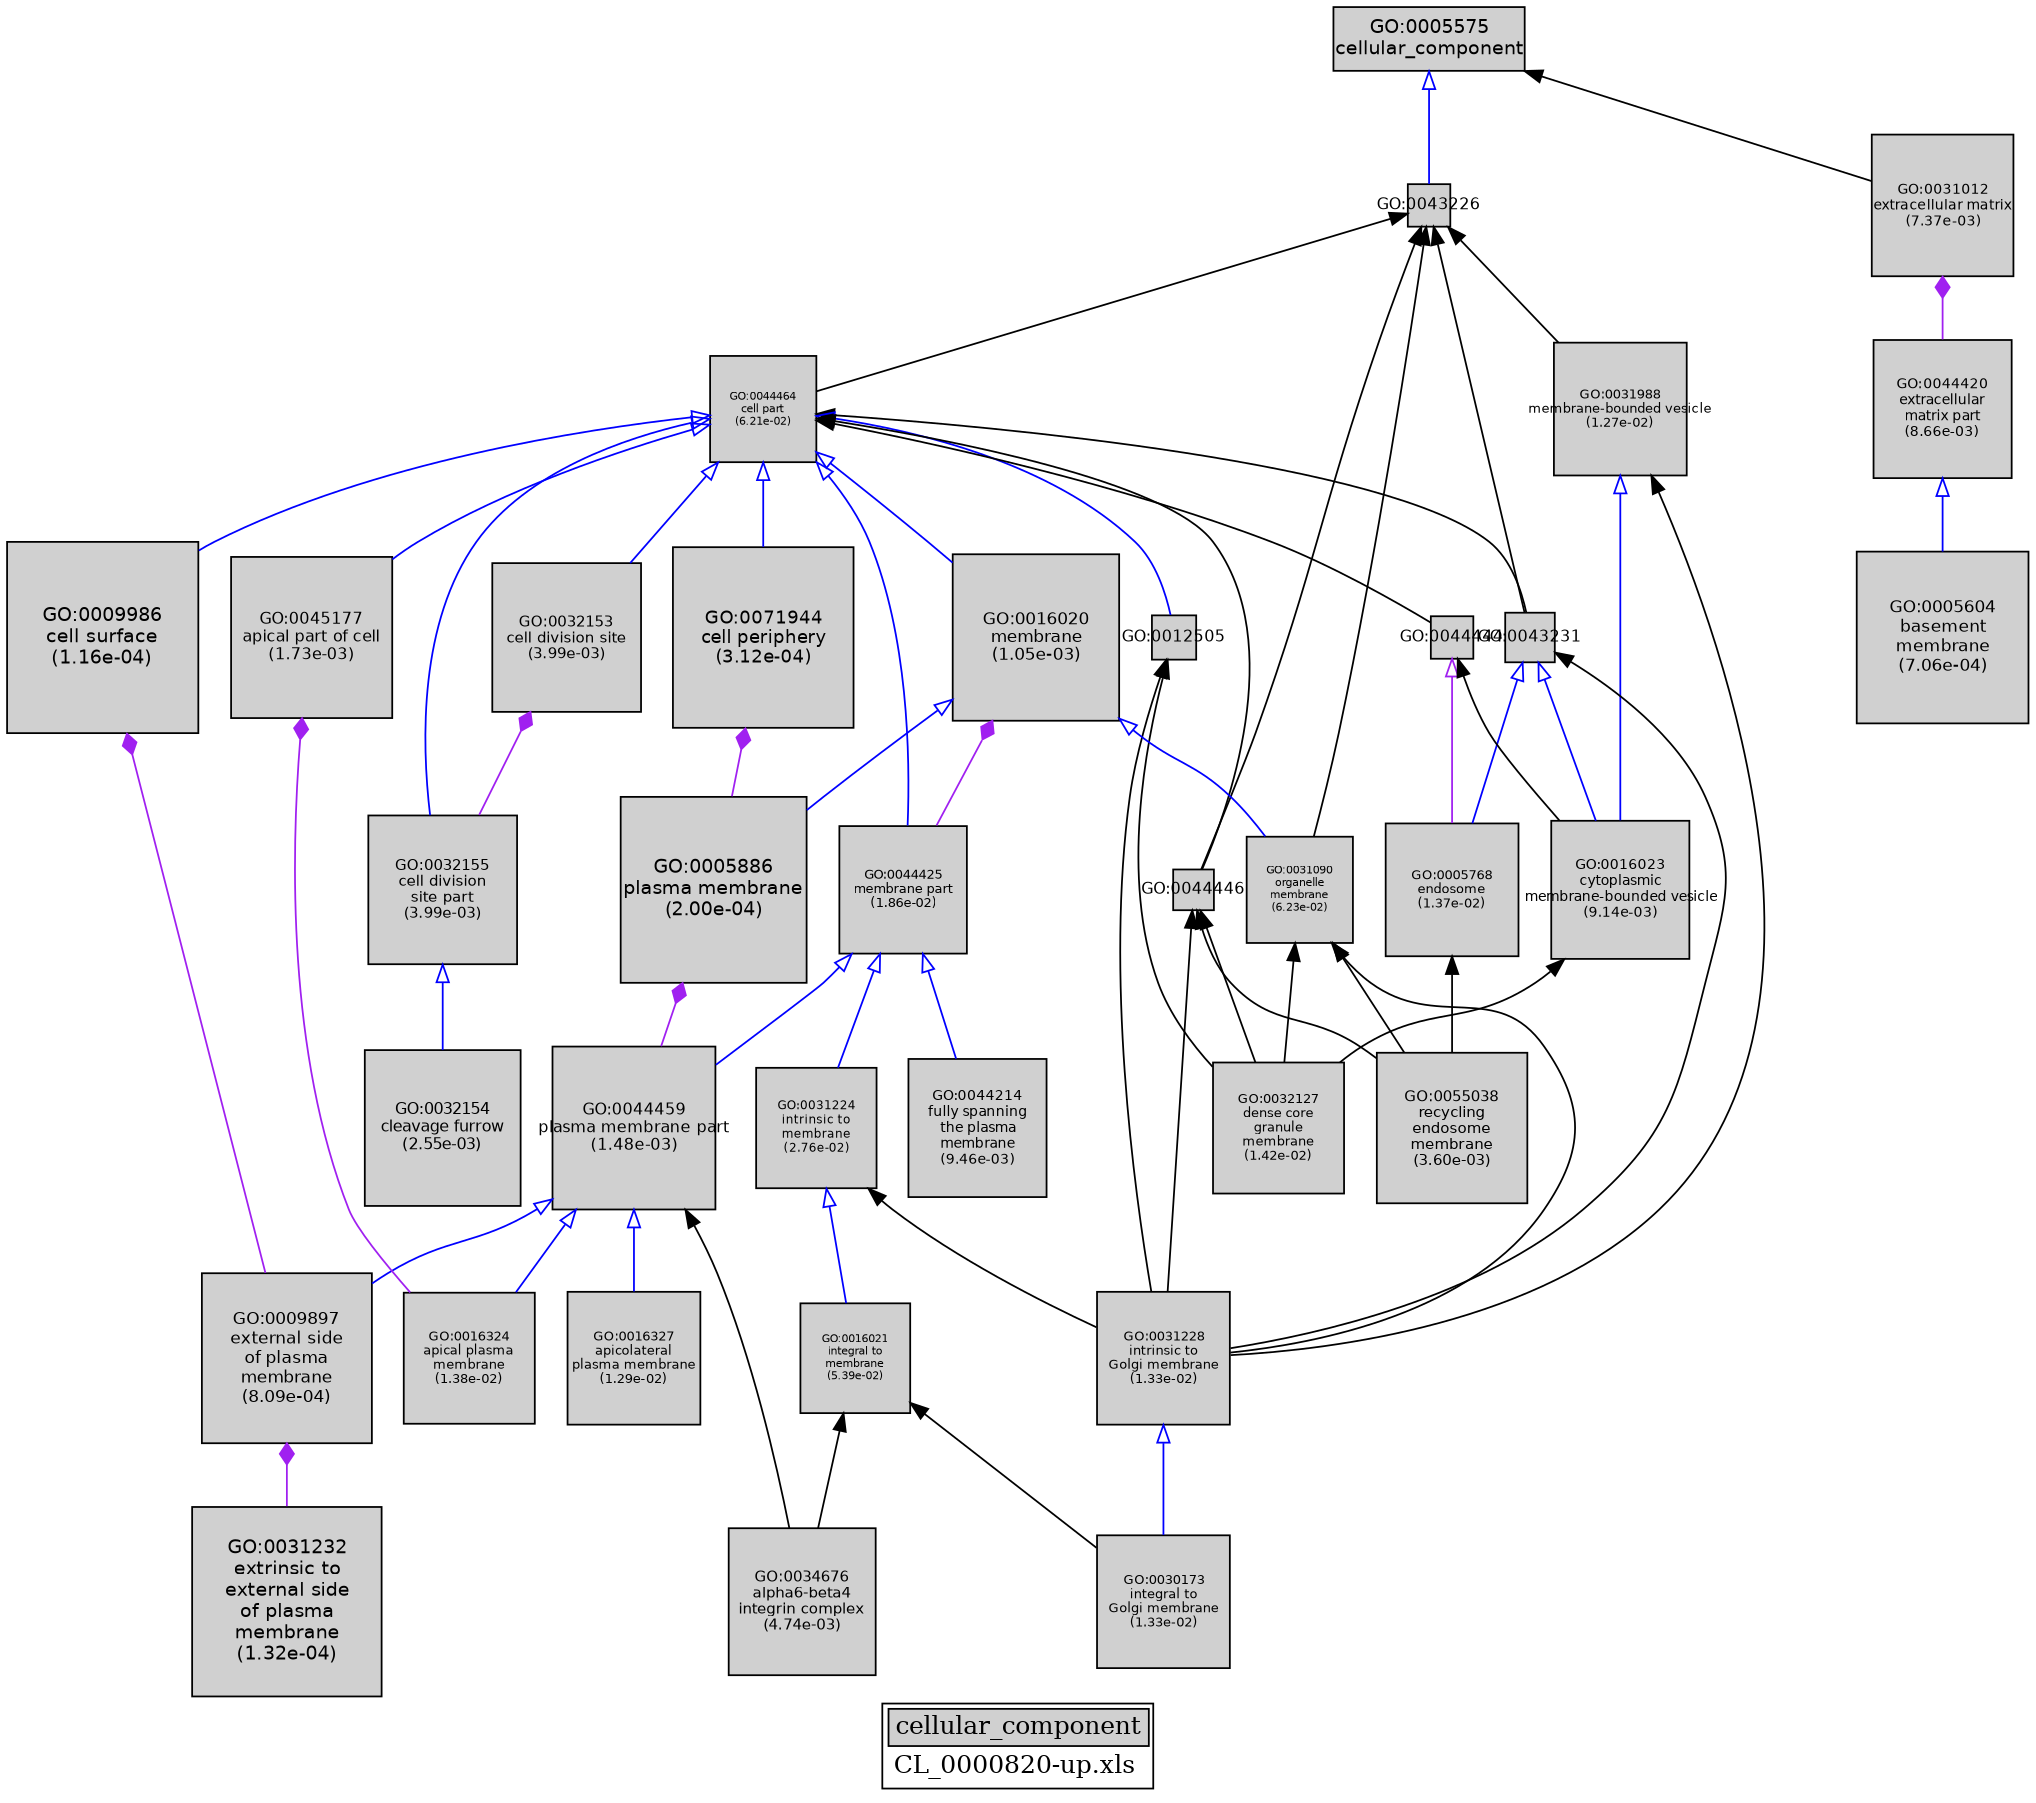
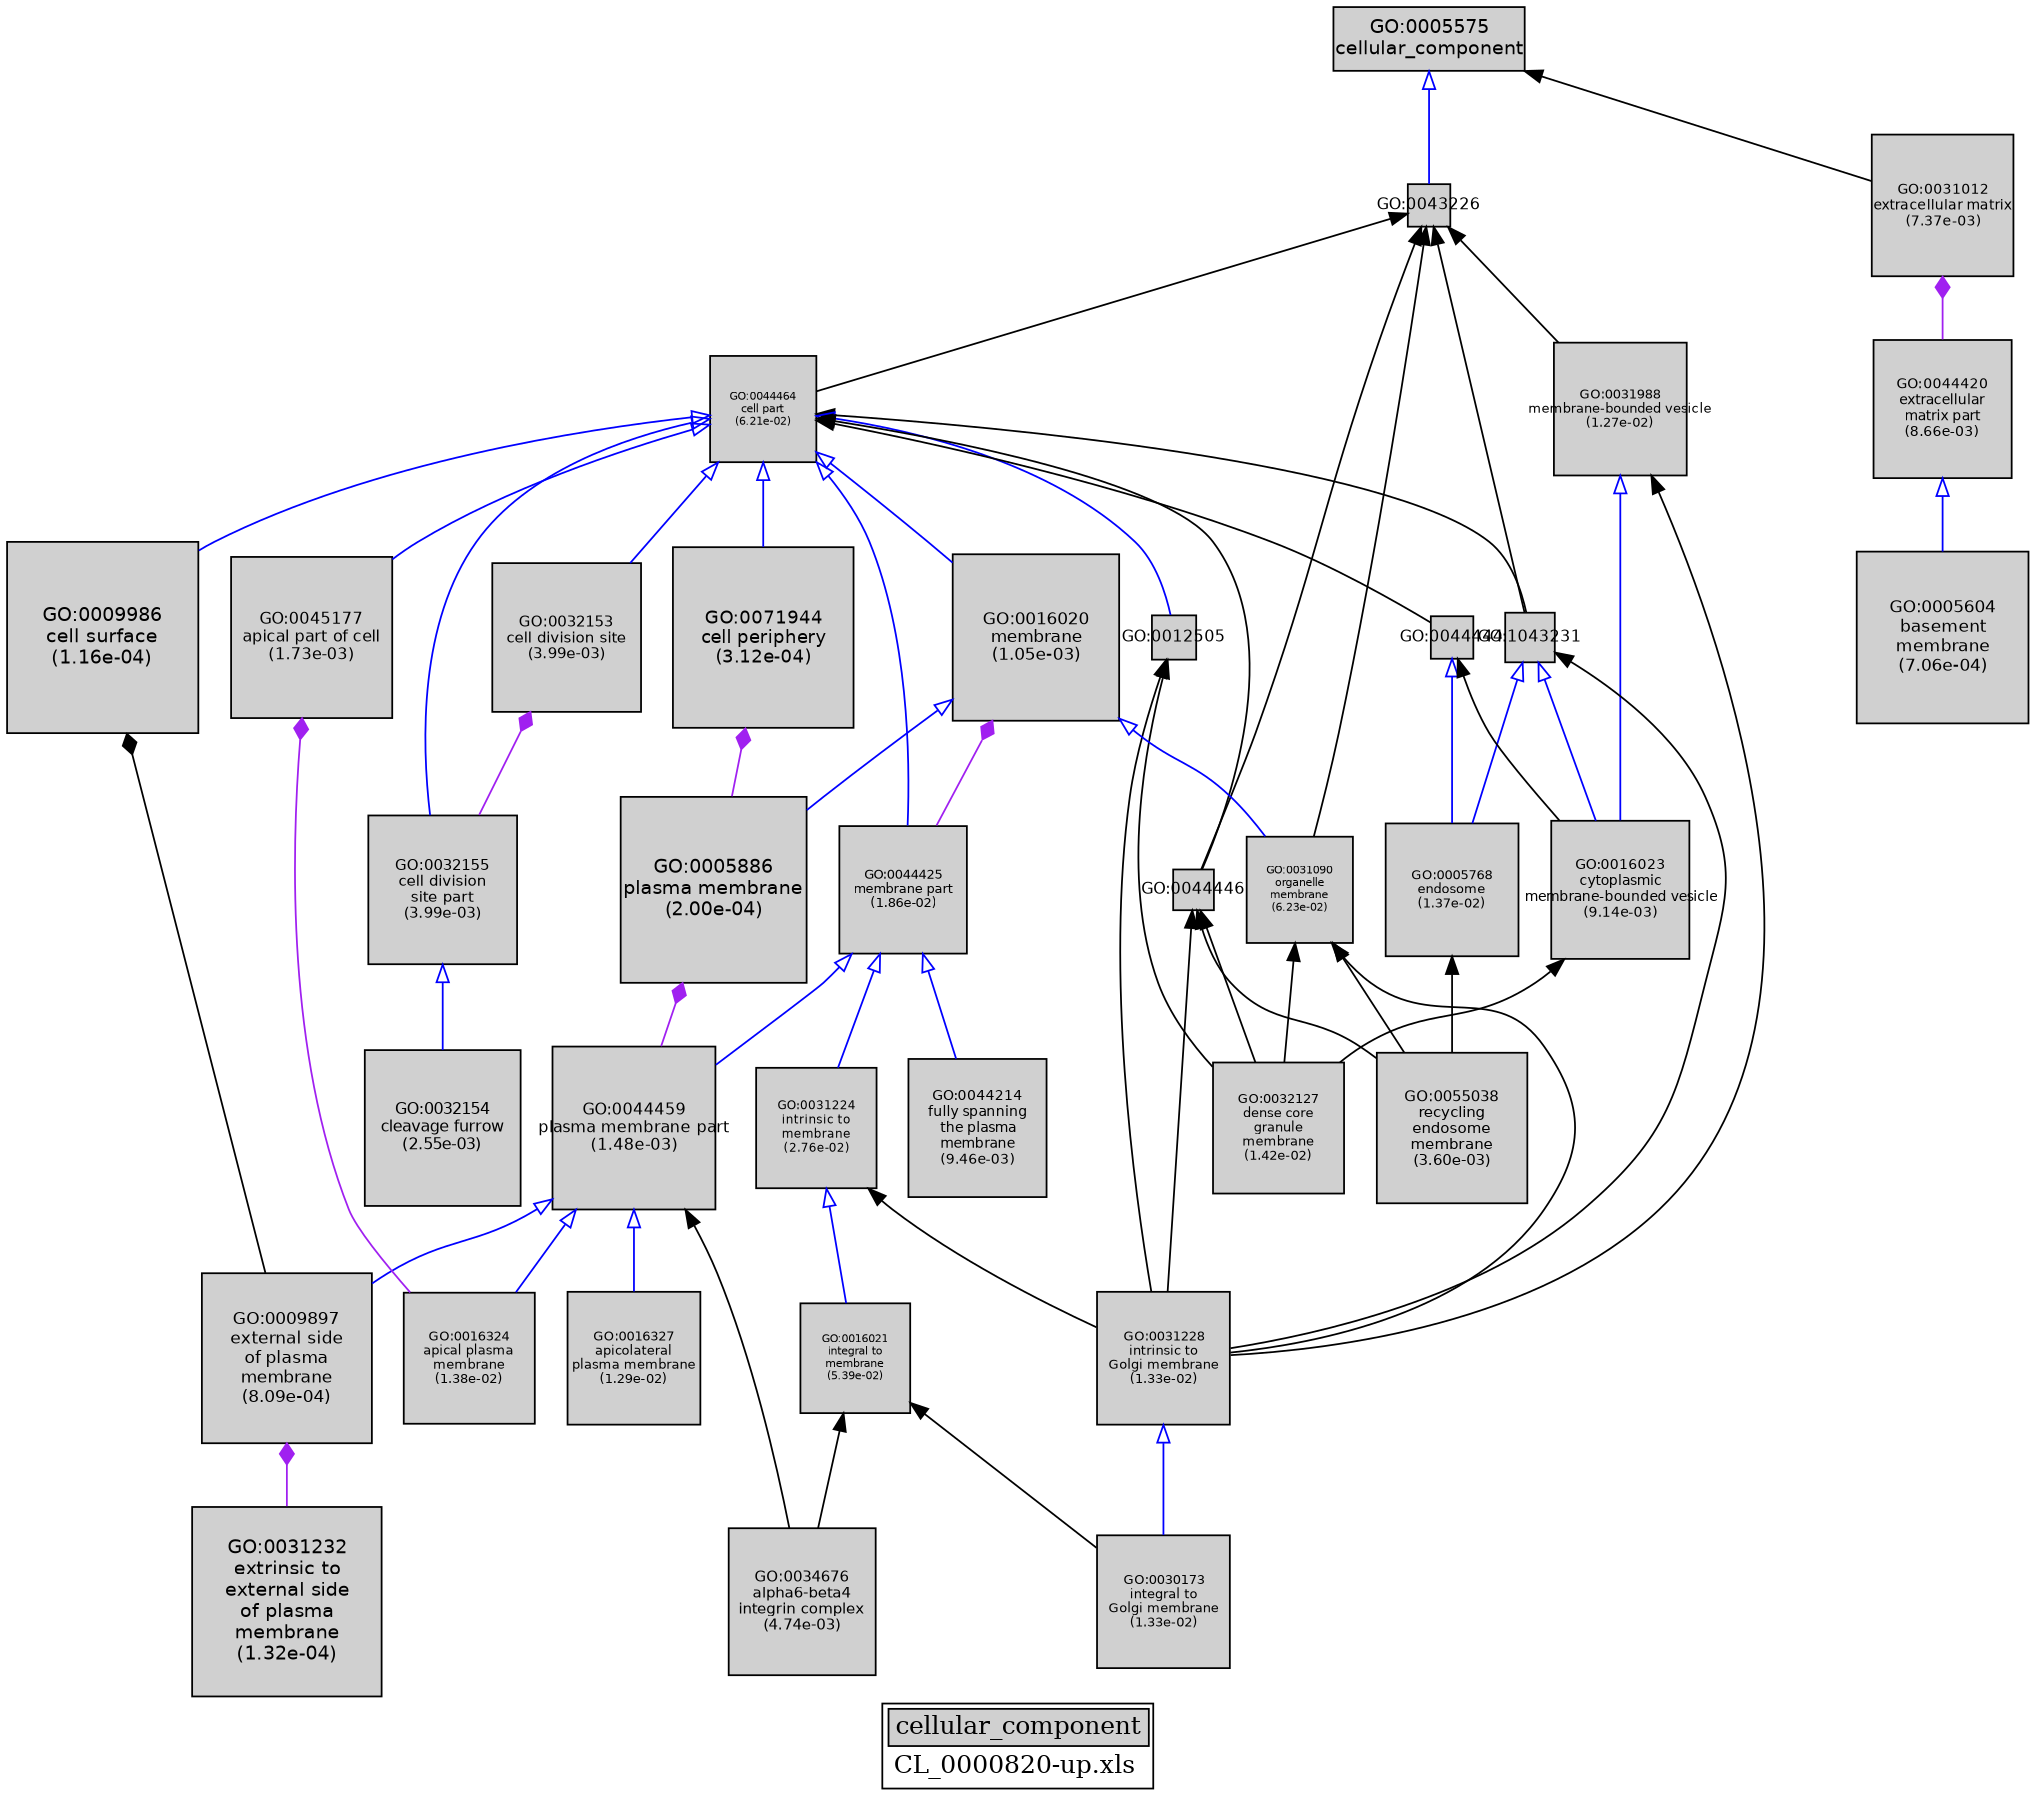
(1530, 638) -> (1530, 638)
(1452, 750) -> (1452, 750)
(199, 1014) -> (199, 1014)
